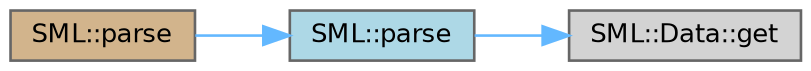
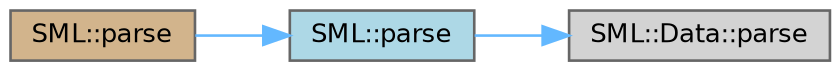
(685, 36) -> (700, 36)
